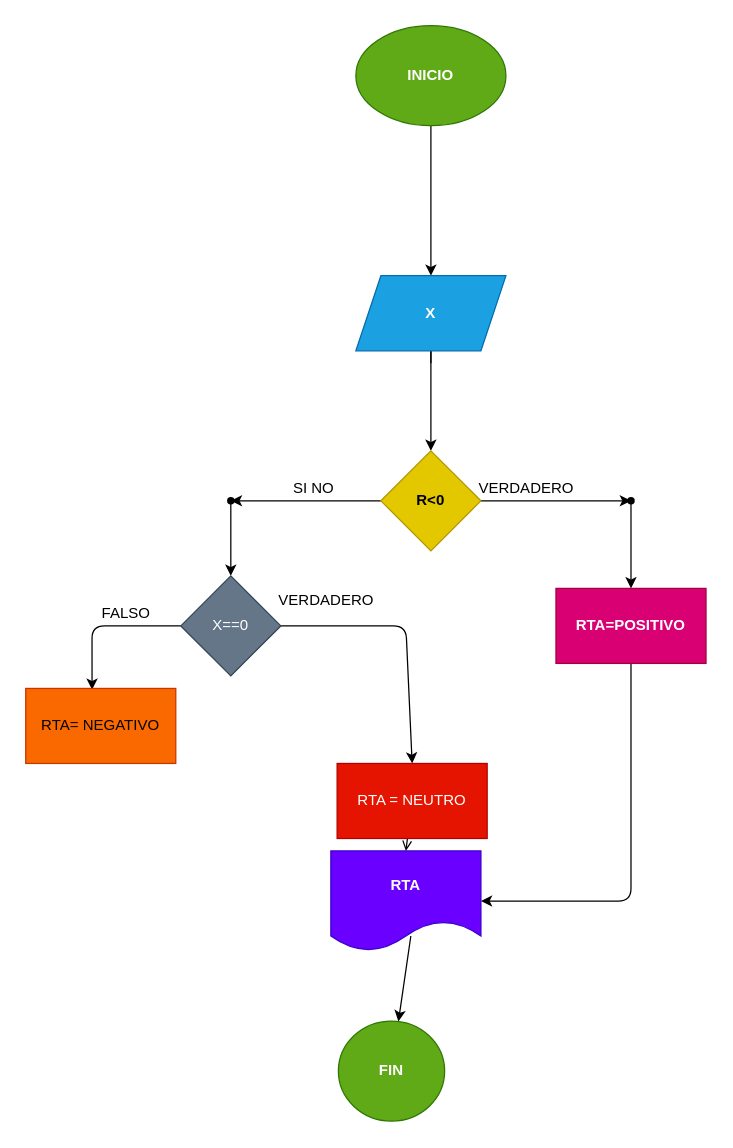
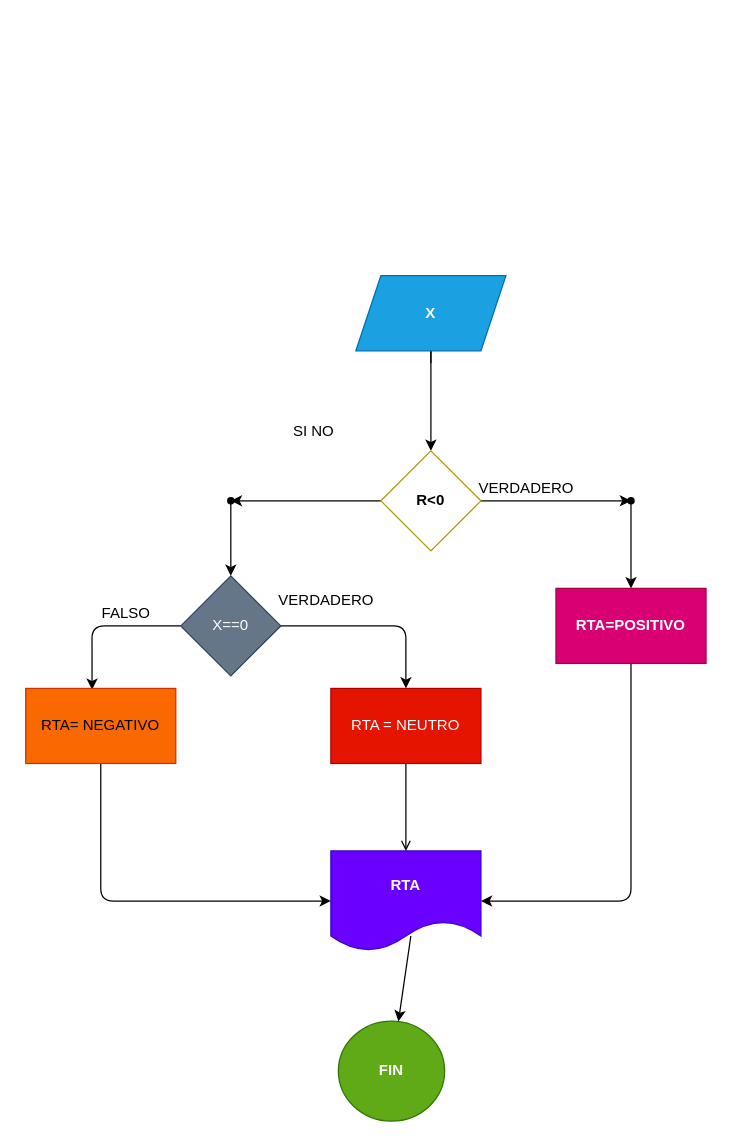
(431, 76) -> none
(431, 197) -> none
(313, 488) -> (313, 432)
(431, 501) -> (431, 501)
(412, 801) -> (406, 726)
none -> (148, 901)
